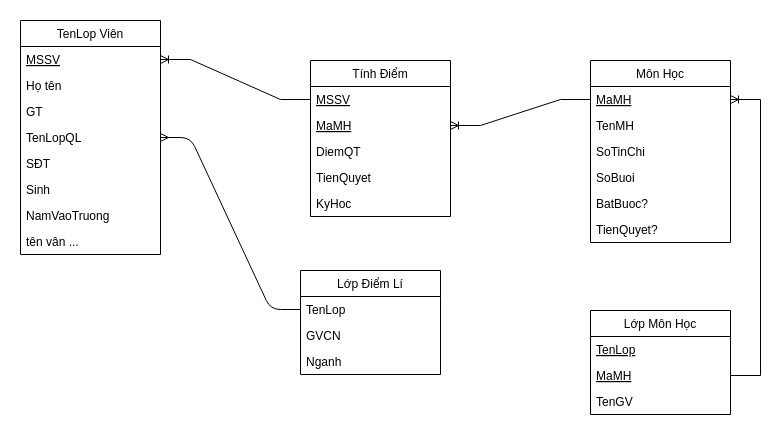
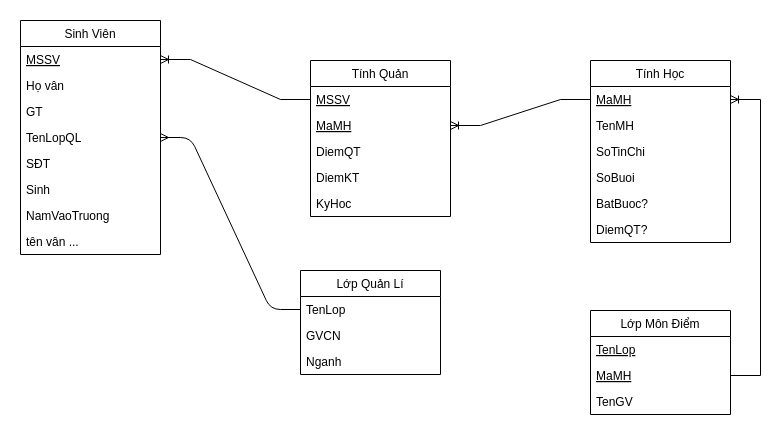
(90, 34) -> (90, 34)
(380, 74) -> (380, 74)
(660, 74) -> (660, 74)
(45, 86) -> (45, 86)
(345, 178) -> (335, 178)
(628, 230) -> (618, 230)
(370, 284) -> (370, 284)
(660, 324) -> (660, 324)
